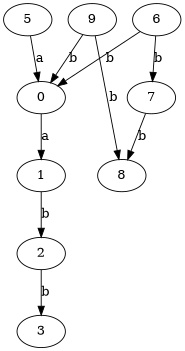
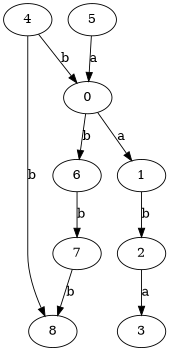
(92, 20) -> (28, 20)
(105, 55) -> (83, 132)
(46, 292) -> (146, 292)
